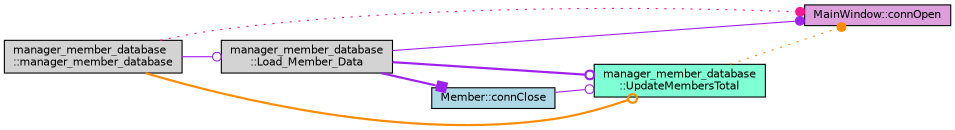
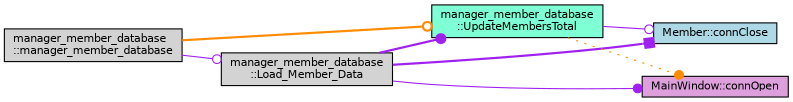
(477, 11) -> none
(489, 68) -> (408, 46)
(570, 91) -> (624, 28)
